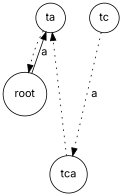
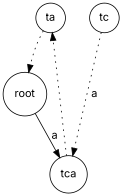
(38, 56) -> (45, 132)
